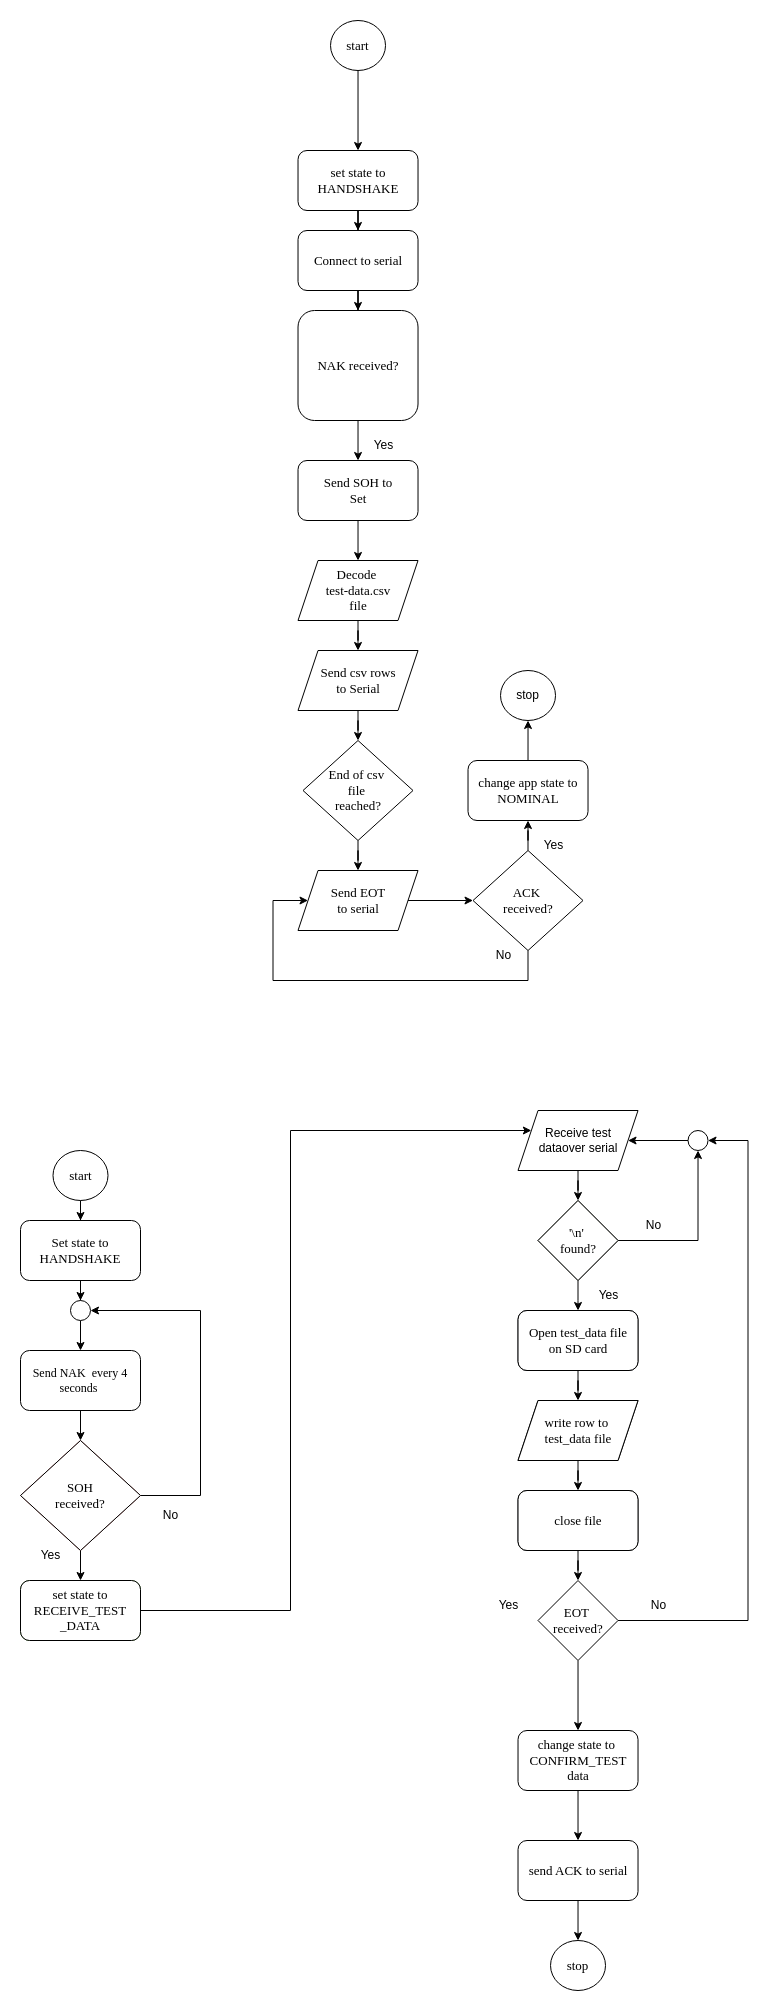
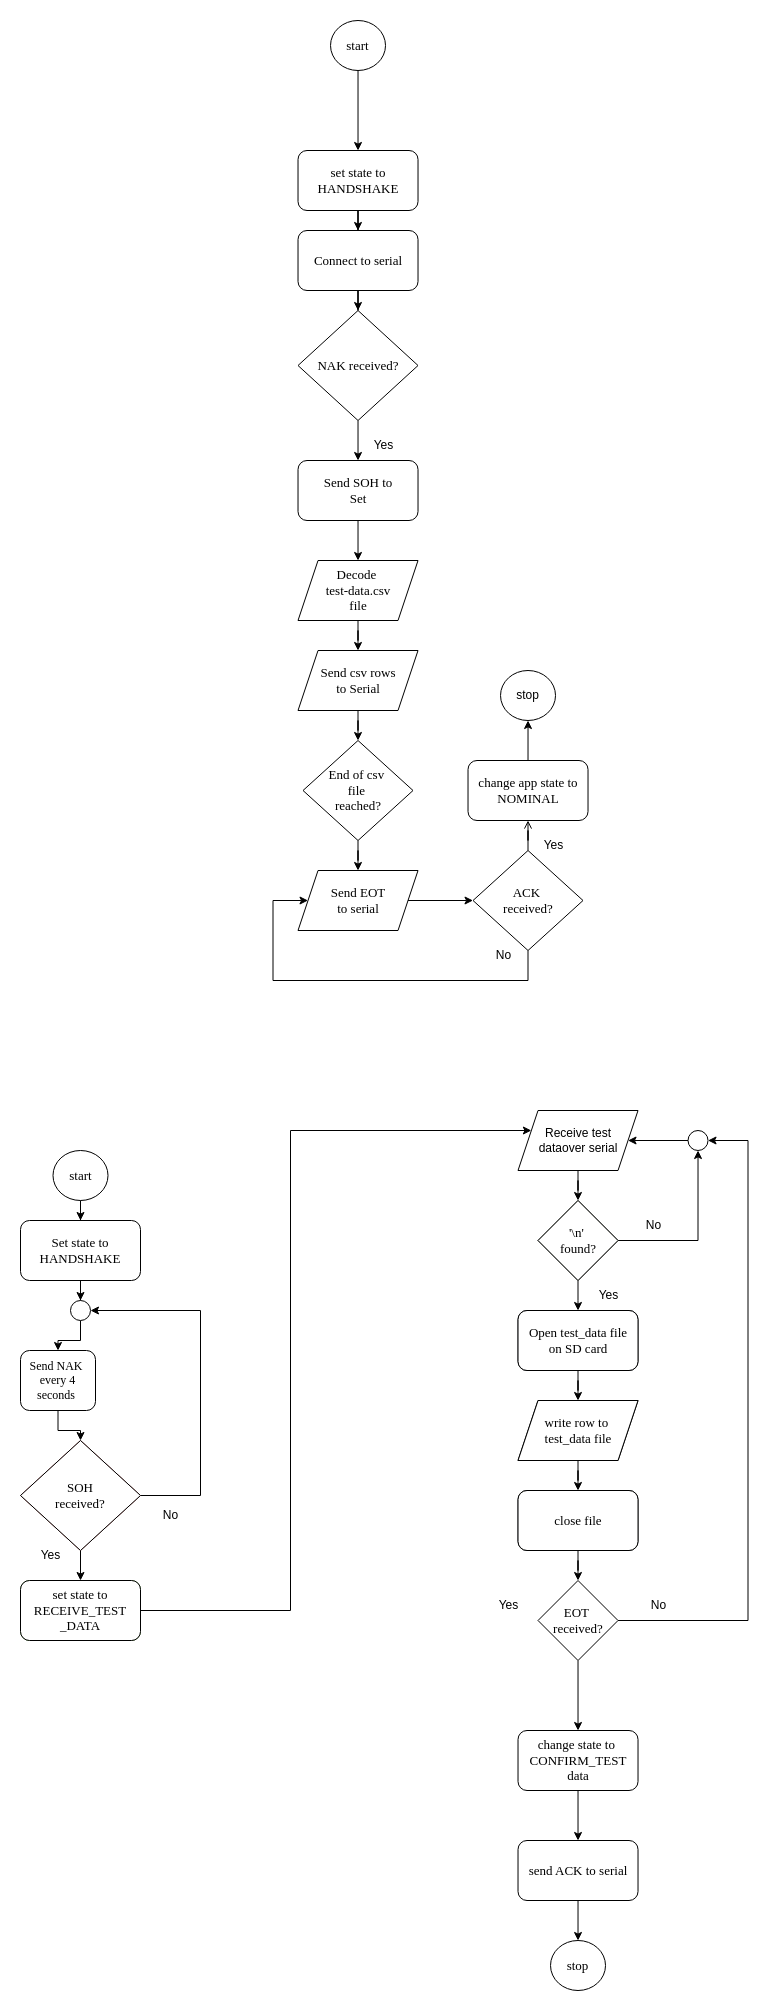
(358, 366) -> (358, 366)
(528, 829) -> (528, 827)
(81, 1381) -> (58, 1381)
